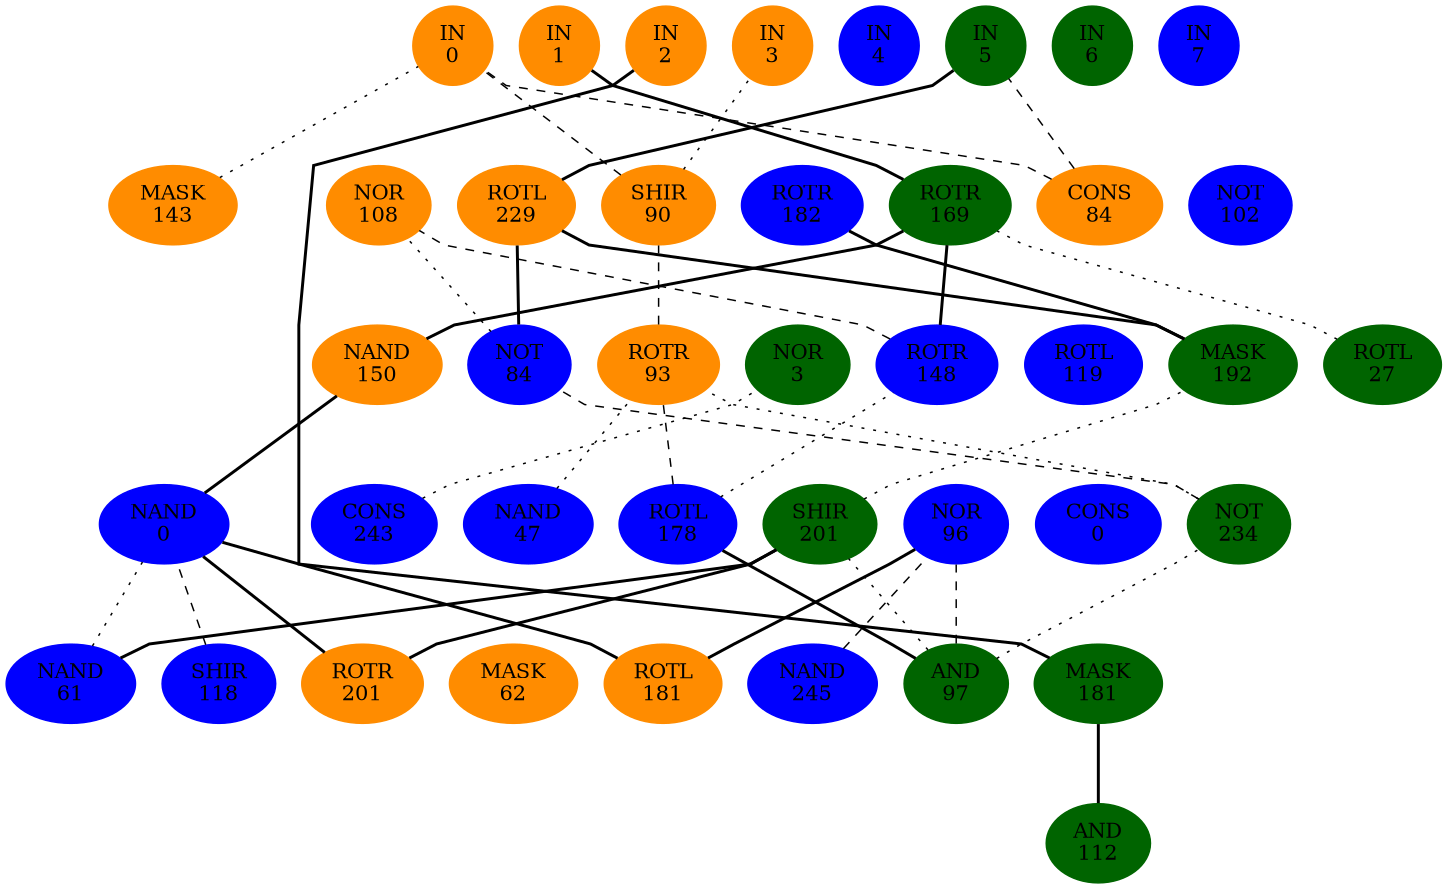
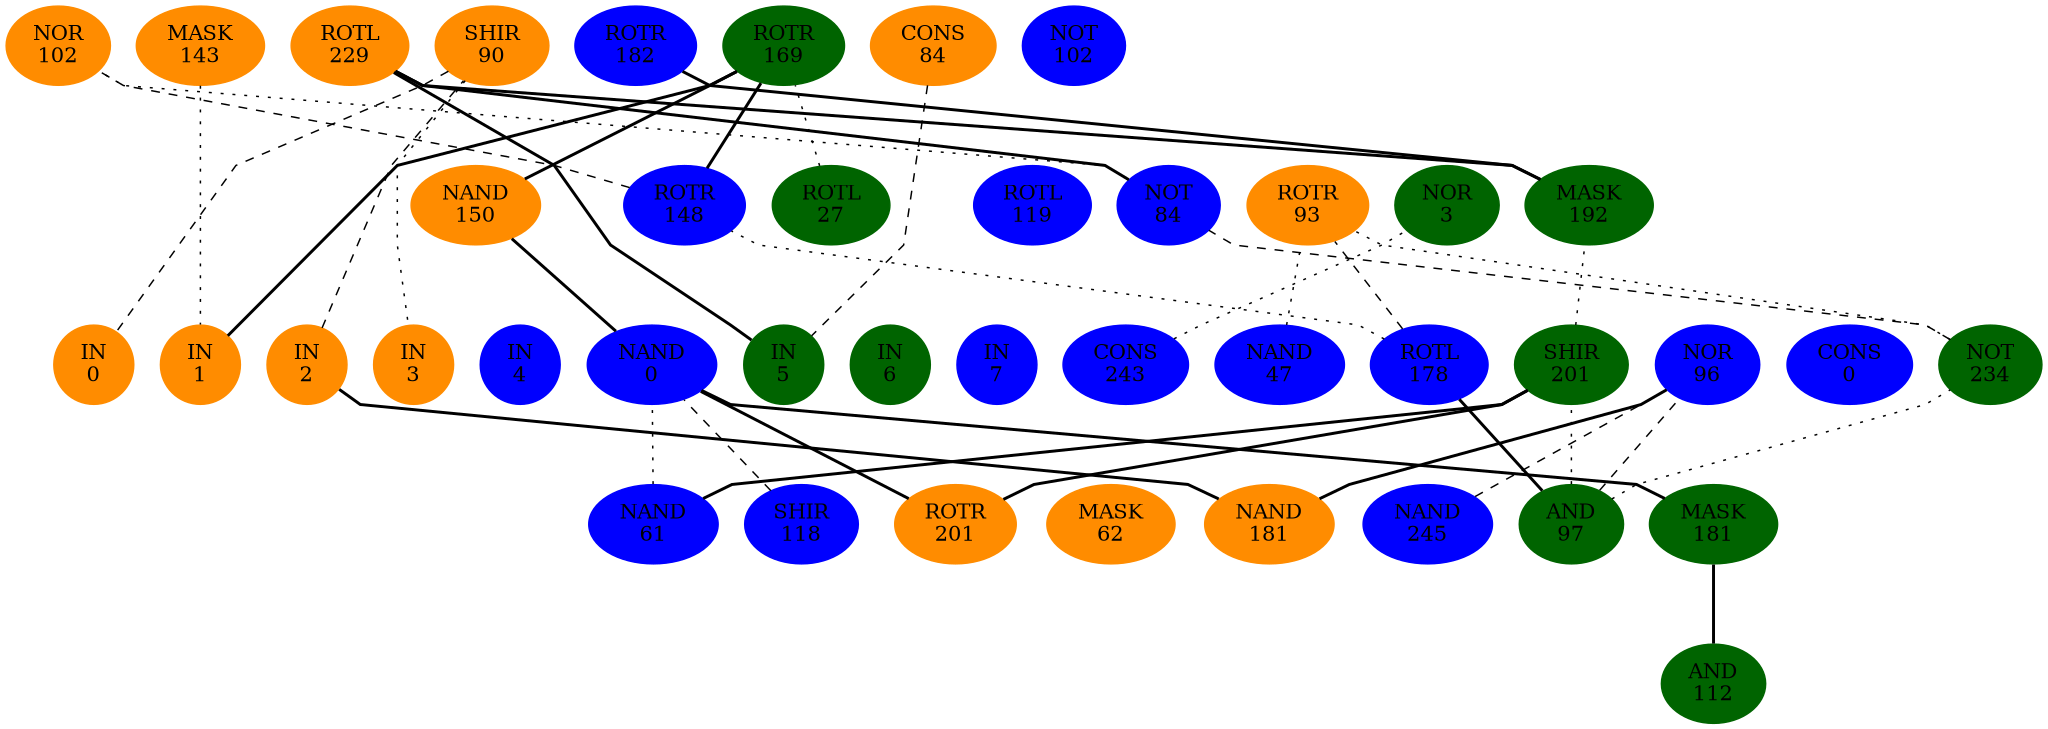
(319, 122) -> (200, 199)
(796, 130) -> none
(379, 205) -> (58, 46)
(659, 275) -> (376, 202)
(663, 684) -> (1269, 524)
